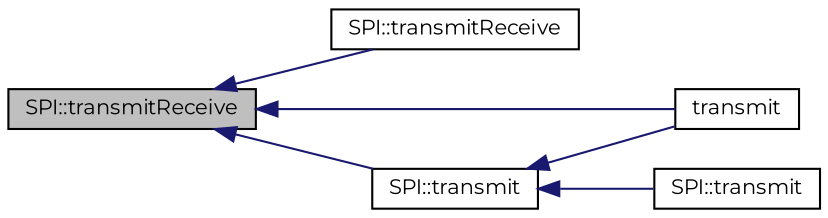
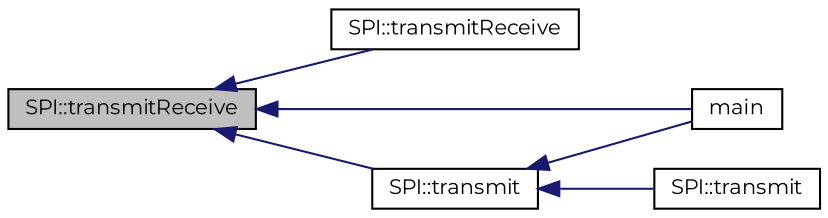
(737, 109) -> (737, 109)
